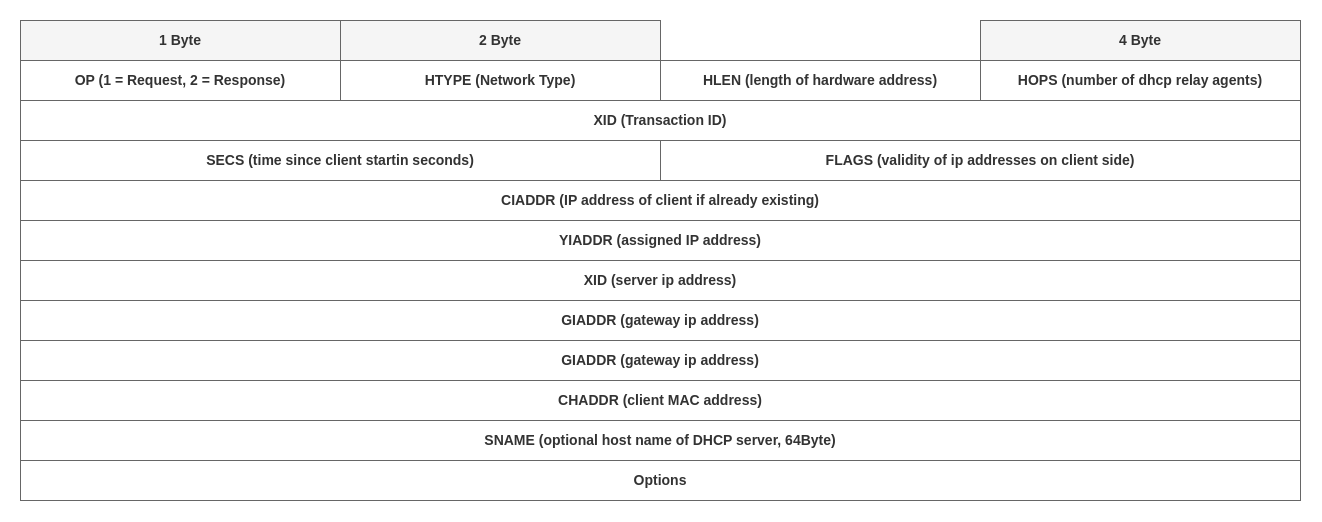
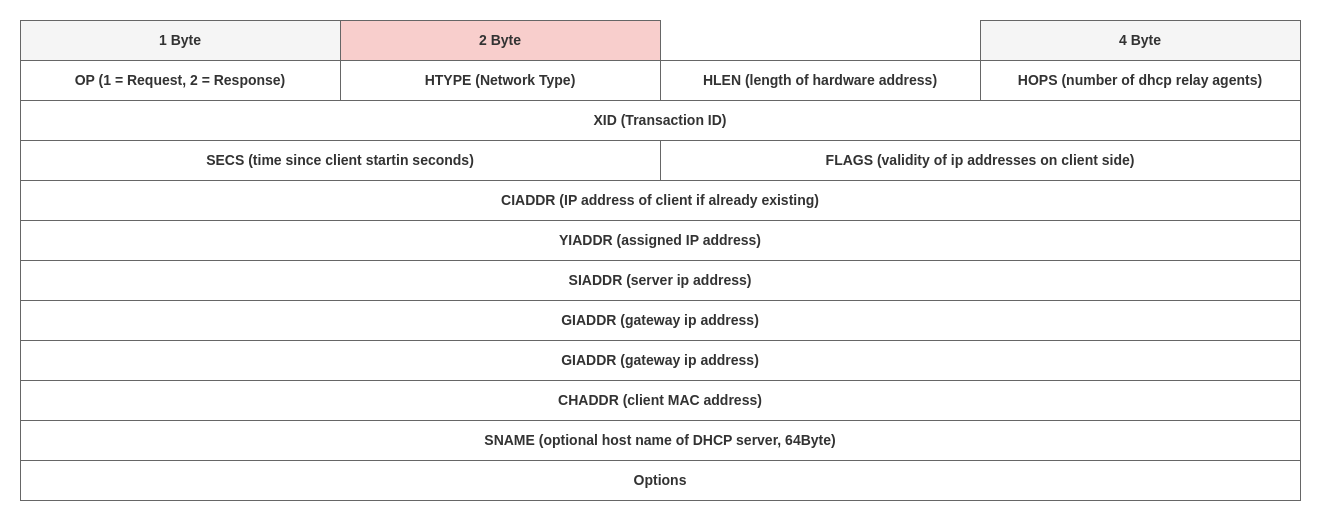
(501, 41) -> (501, 41)
(661, 281) -> (661, 281)
